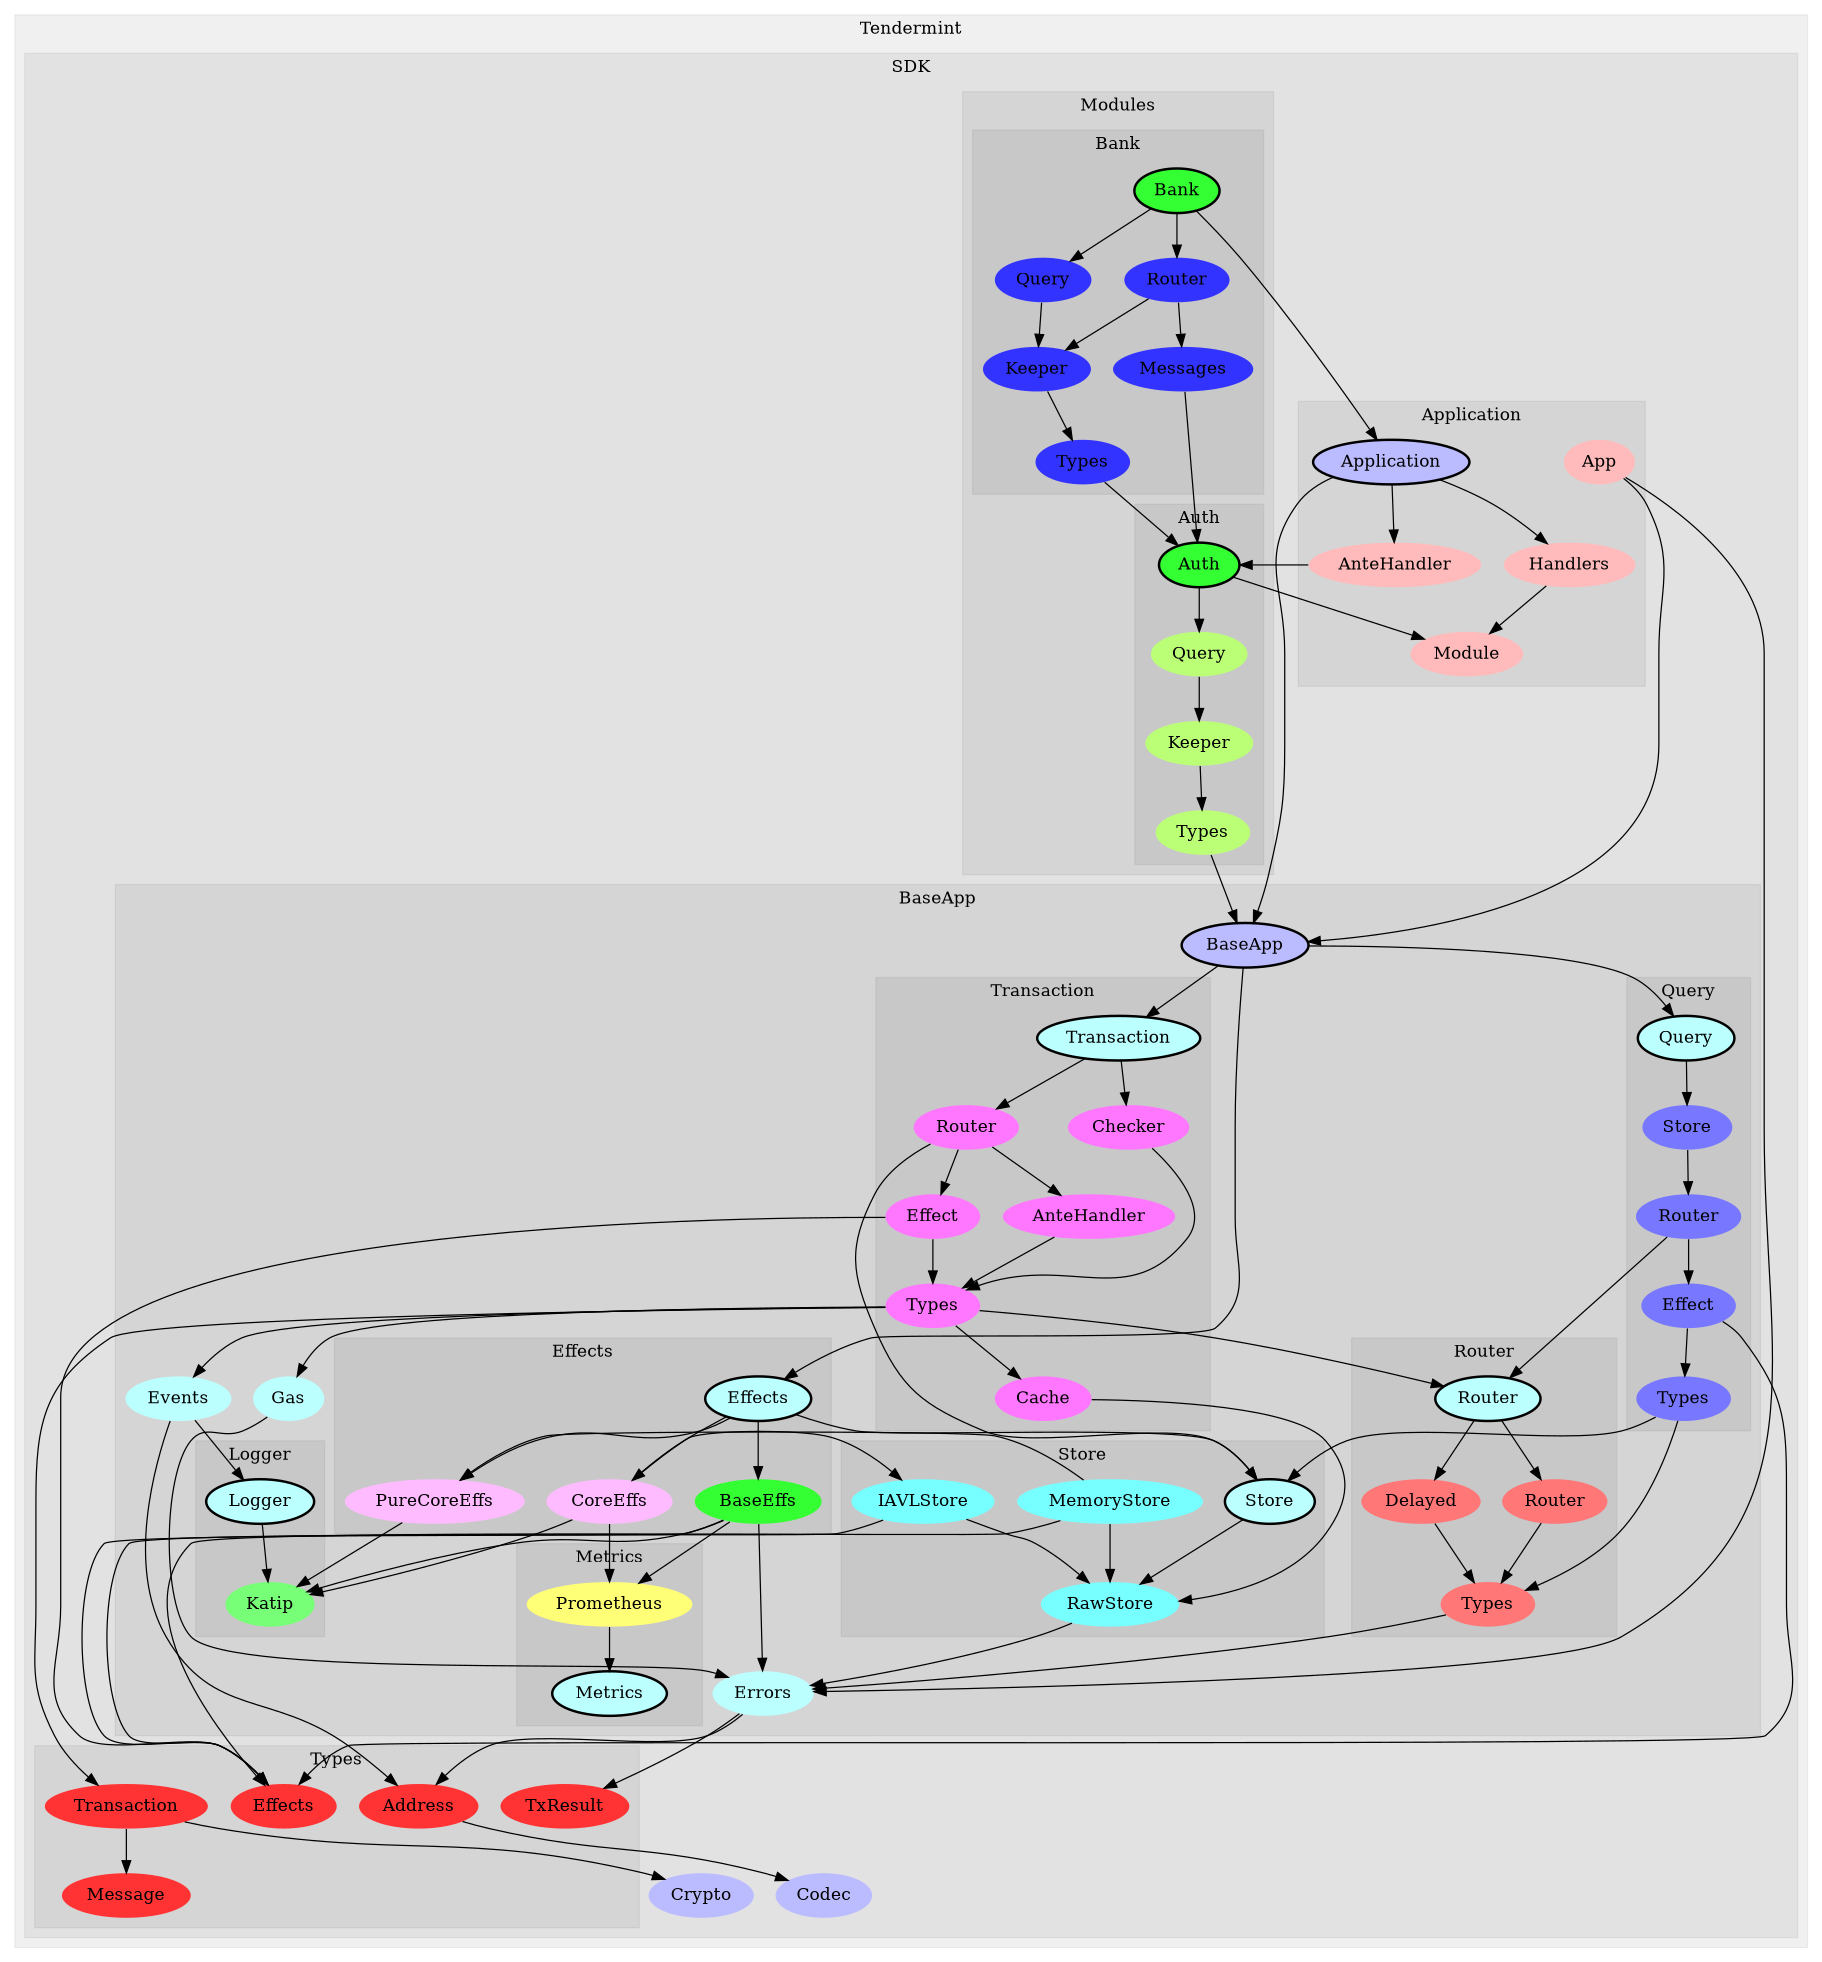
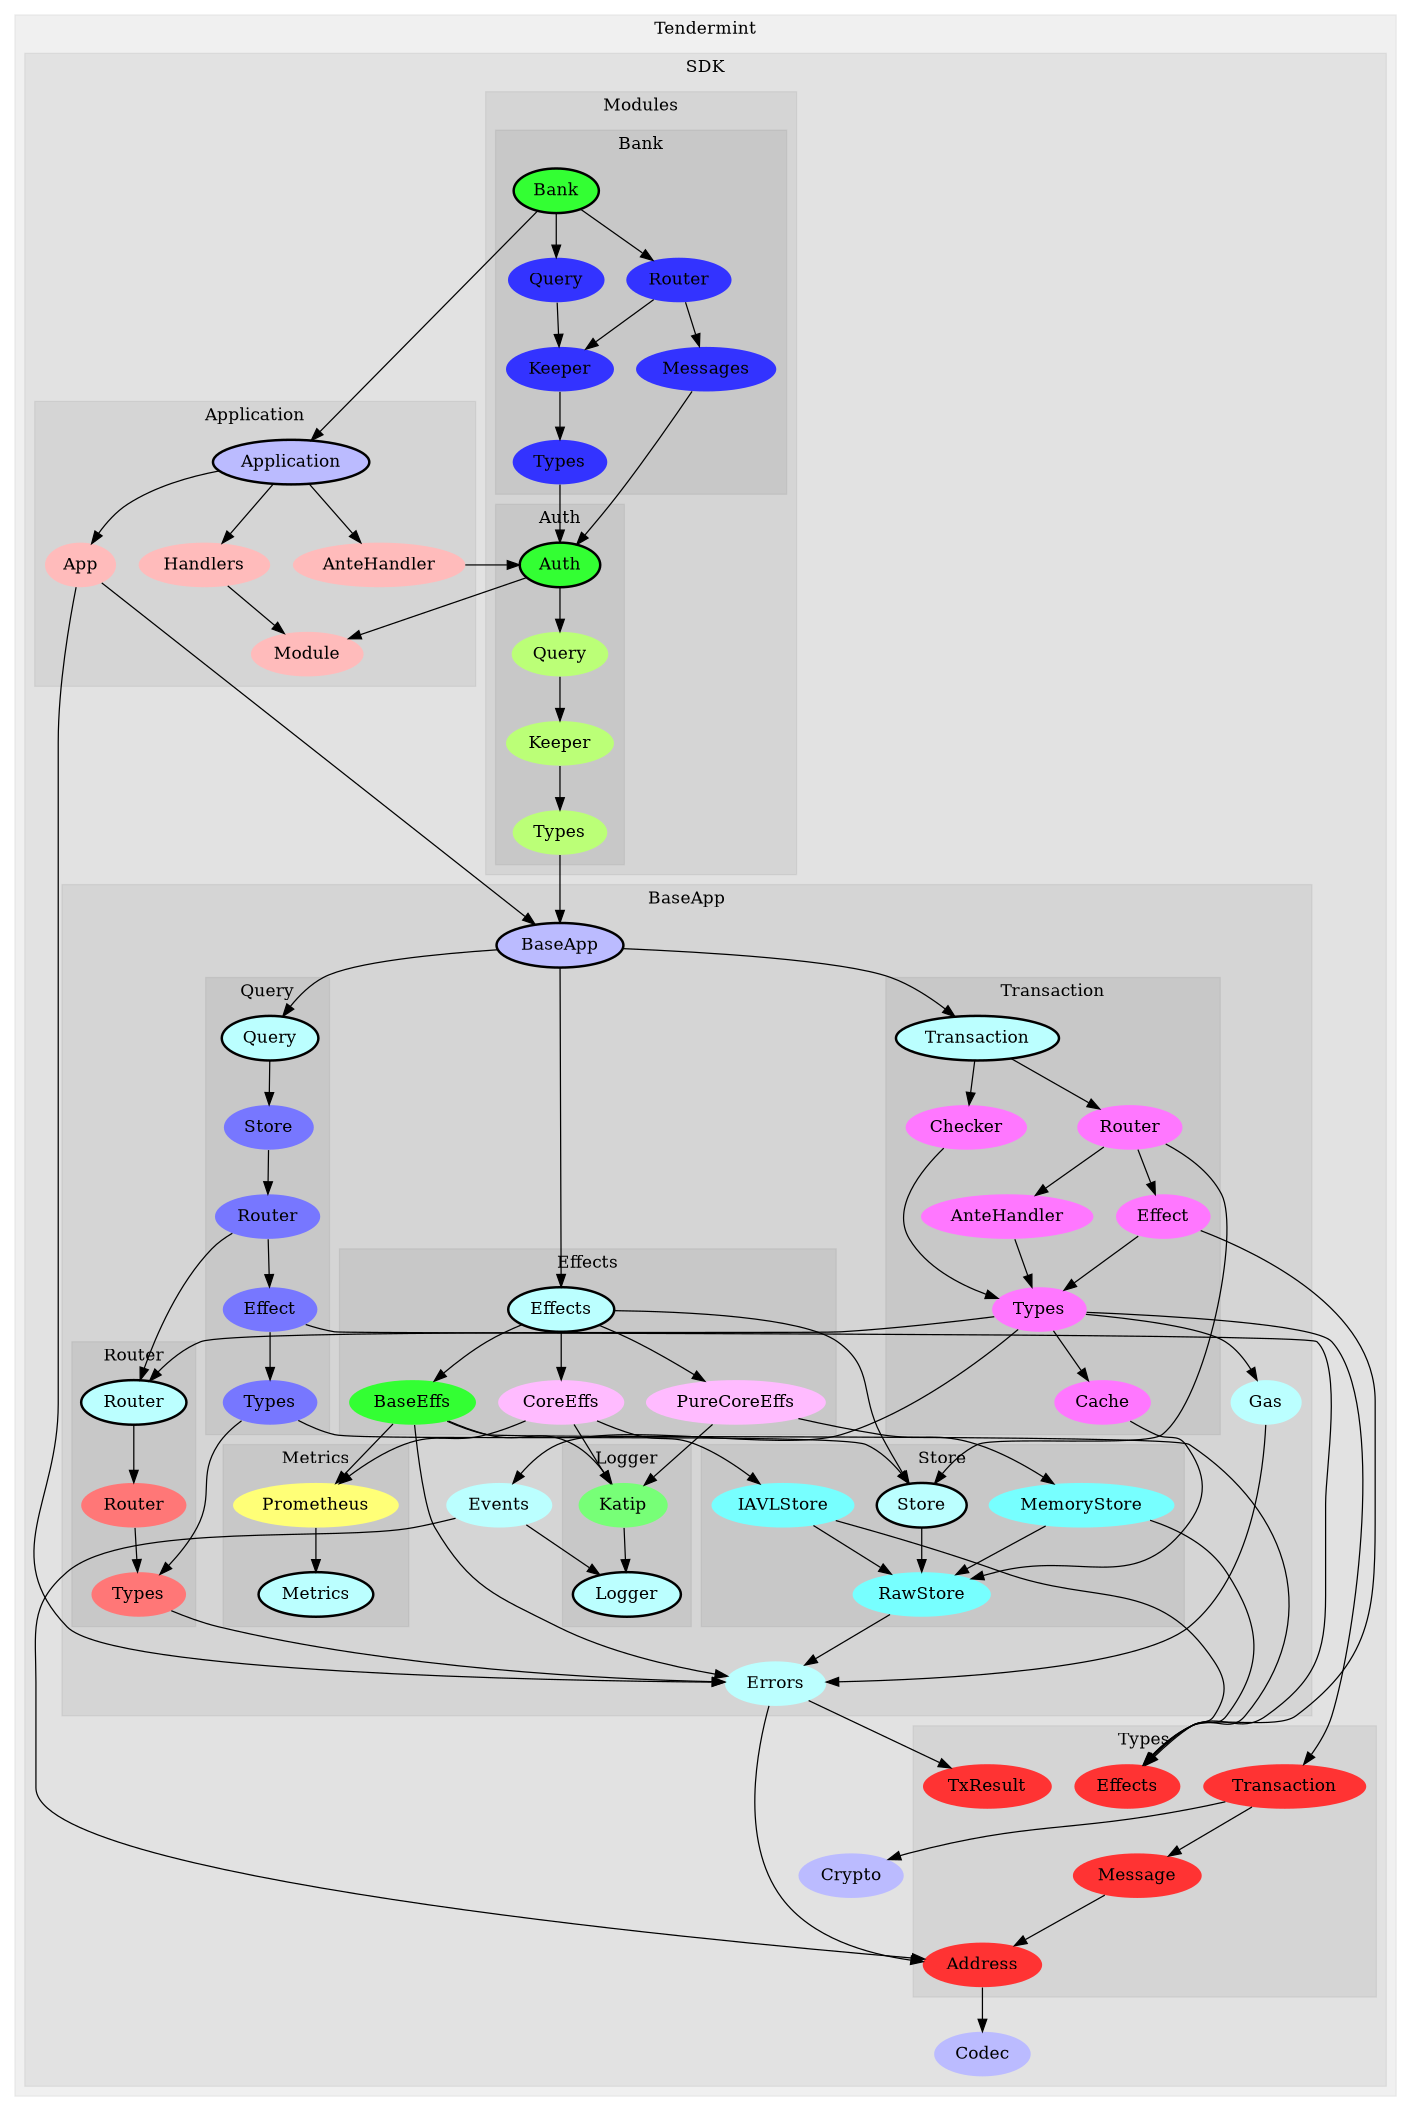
(1285, 684) -> (153, 491)
(778, 1432) -> (924, 1437)
(1421, 1502) -> none
(265, 1547) -> (625, 1544)
none -> (1065, 1917)
